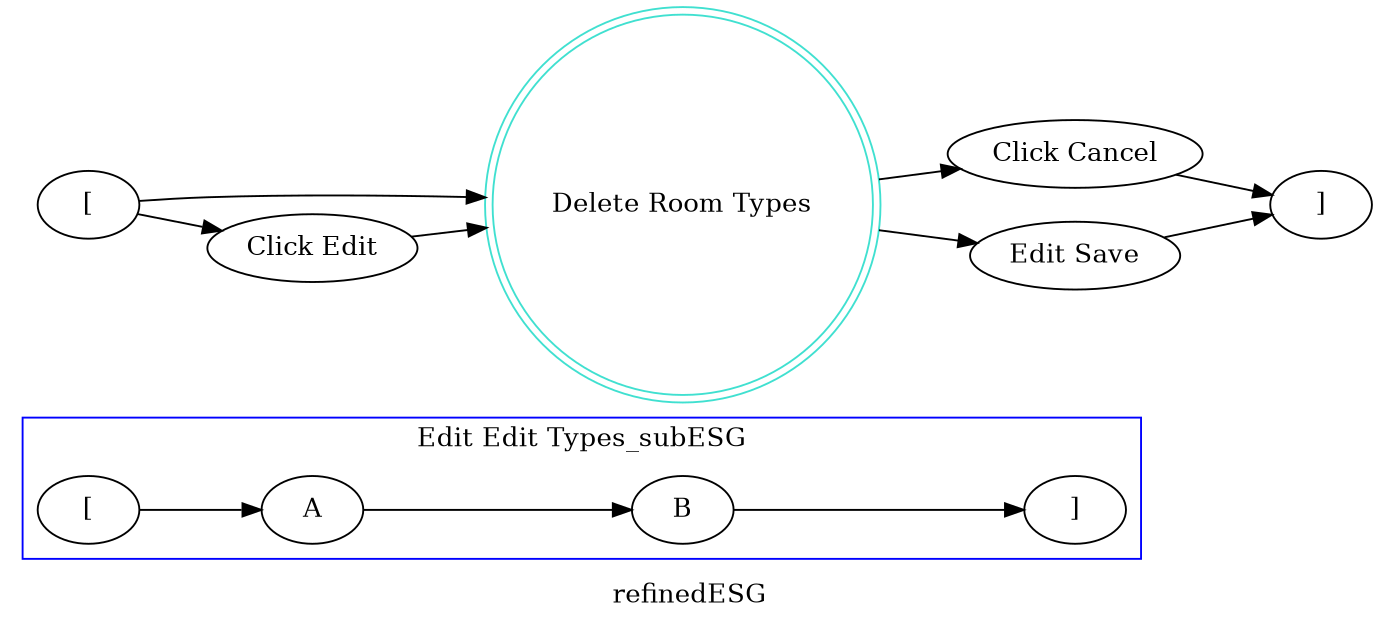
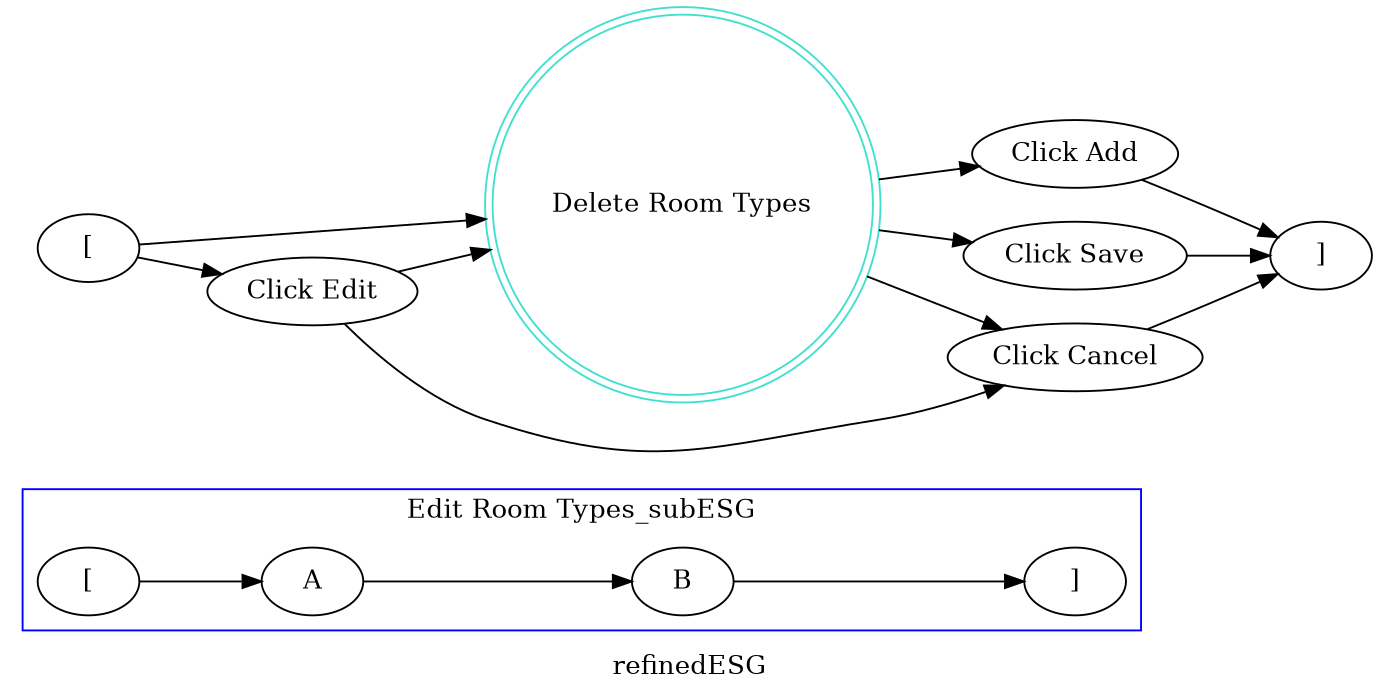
none -> (1075, 154)
(1075, 256) -> (1075, 256)
(582, 439) -> (582, 511)
none -> (651, 451)
